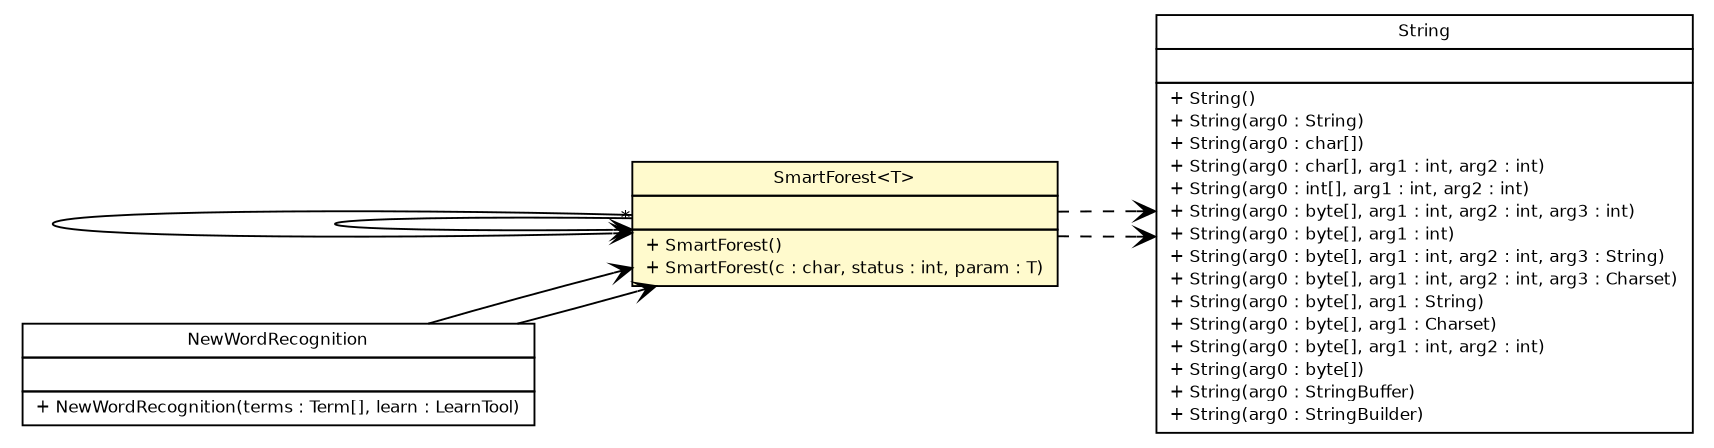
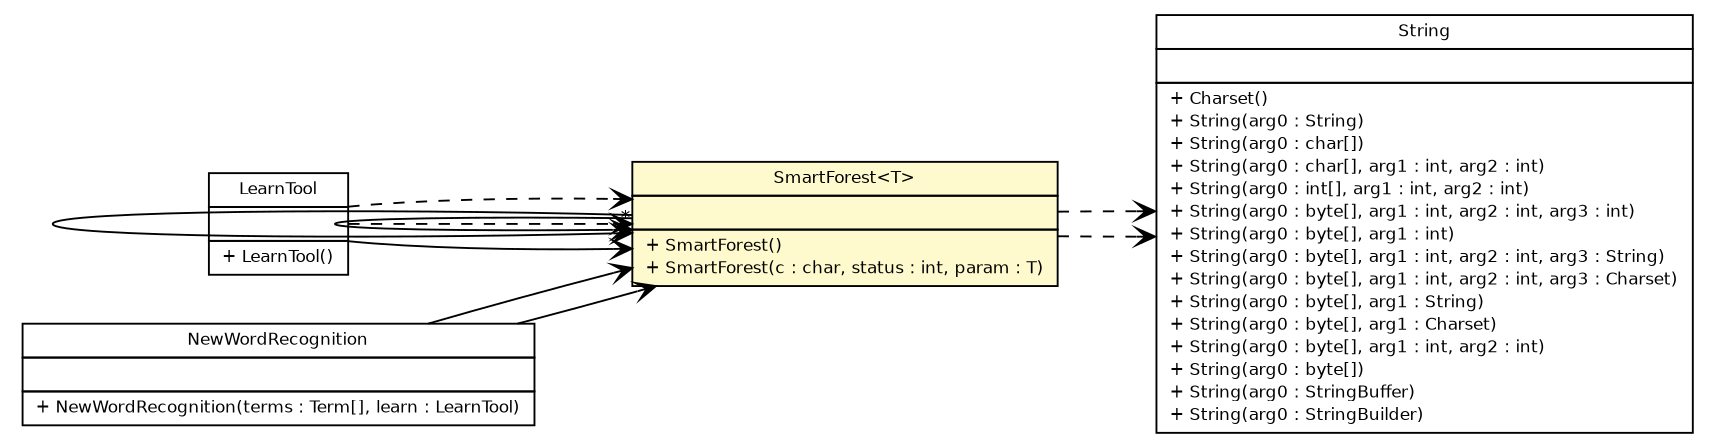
(1213, 99) -> (1220, 99)
none -> (279, 224)
